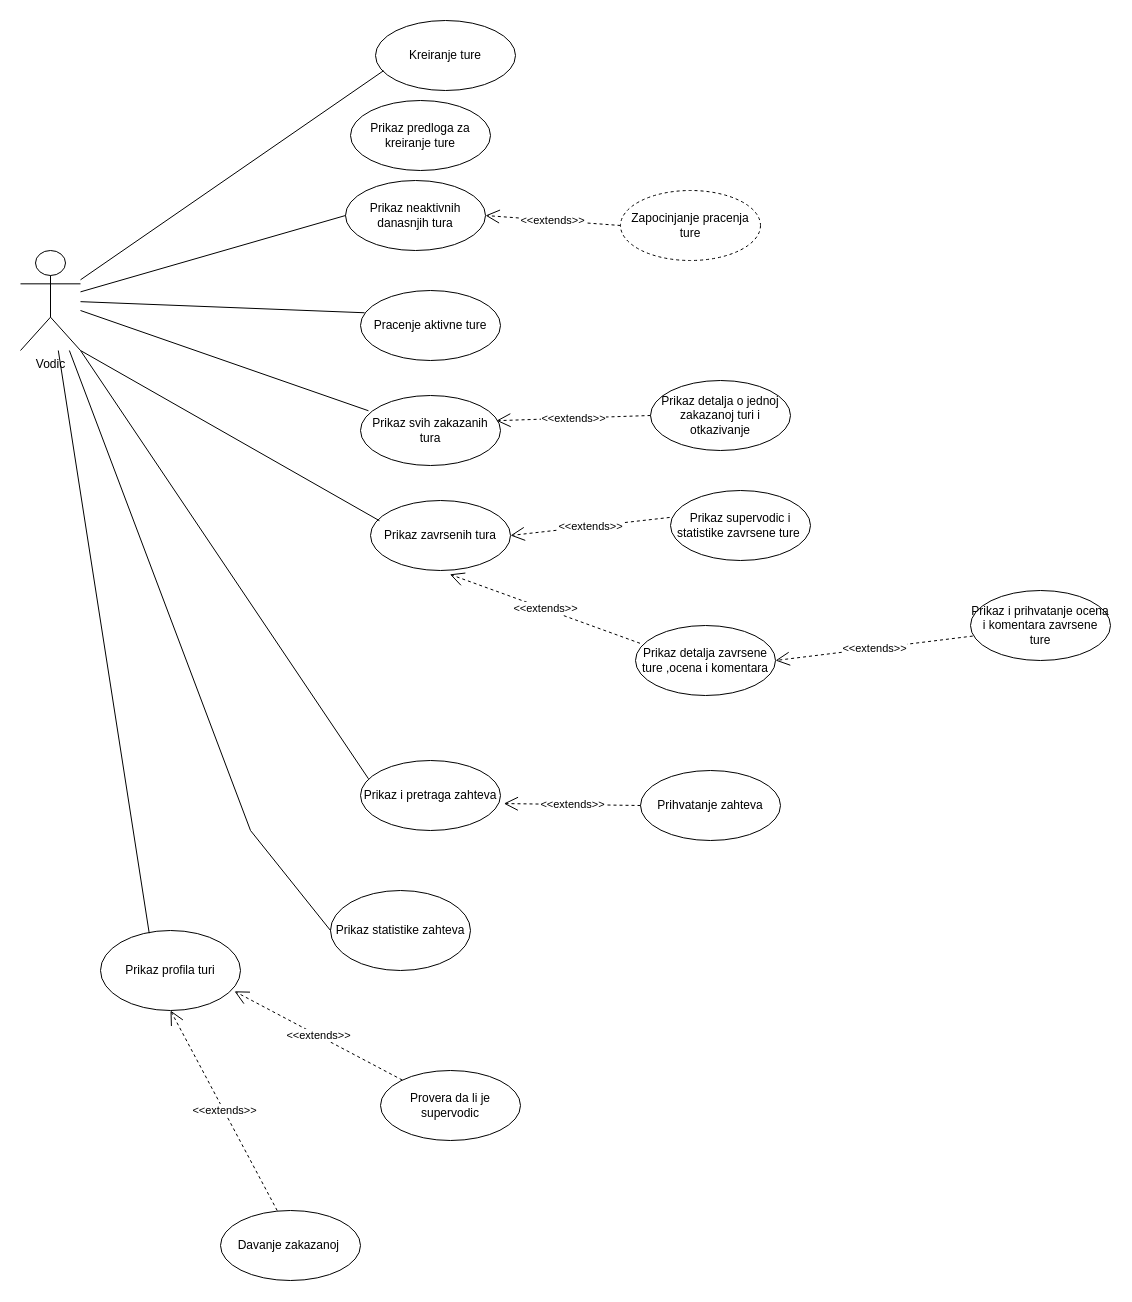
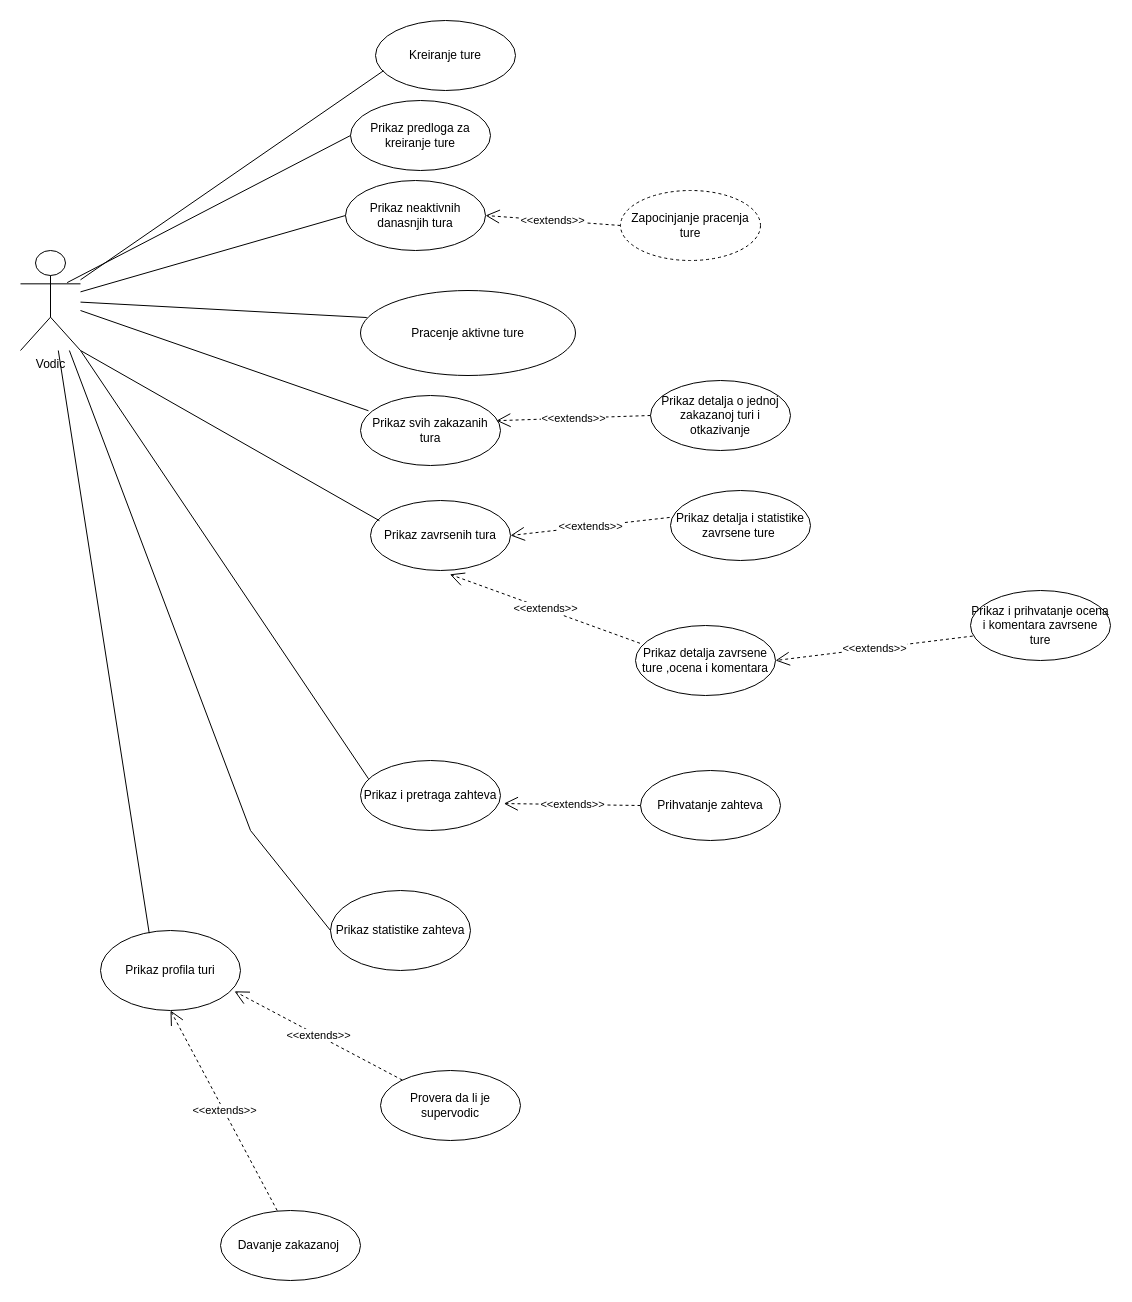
none -> (231, 198)
(431, 326) -> (468, 333)
(741, 526) -> (741, 526)
